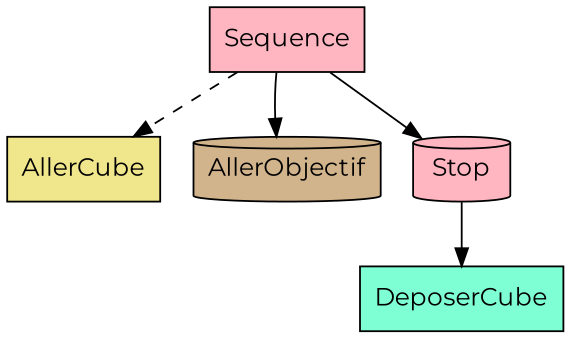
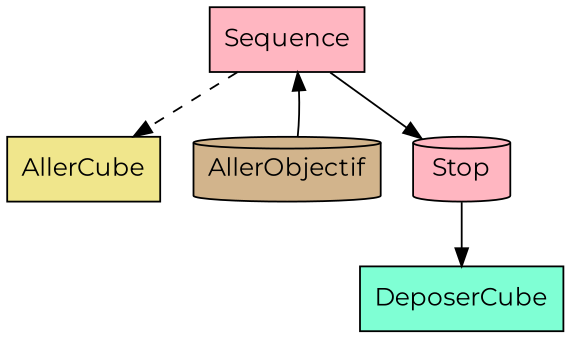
(275, 96) -> (299, 114)
